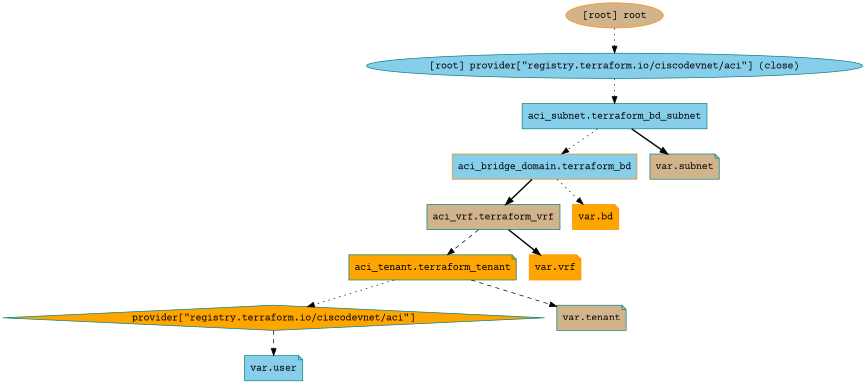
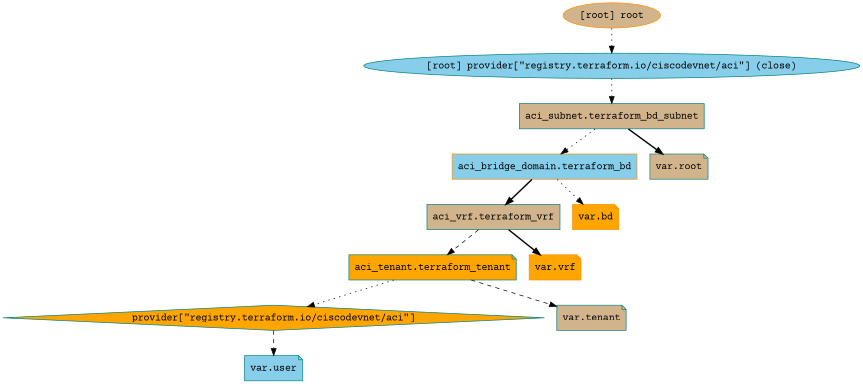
(615, 116) -> (612, 116)
(685, 167) -> (679, 167)
